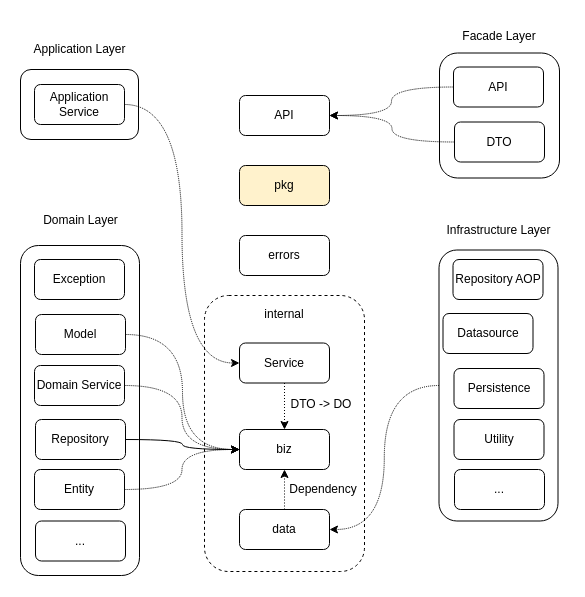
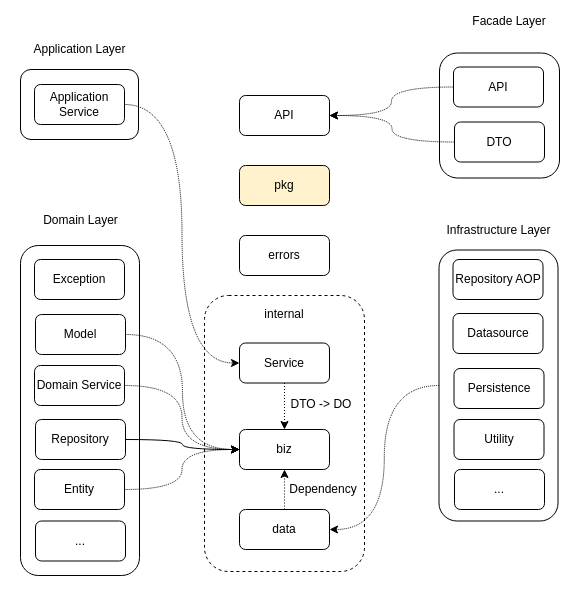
(500, 37) -> (510, 22)
(488, 334) -> (498, 334)
